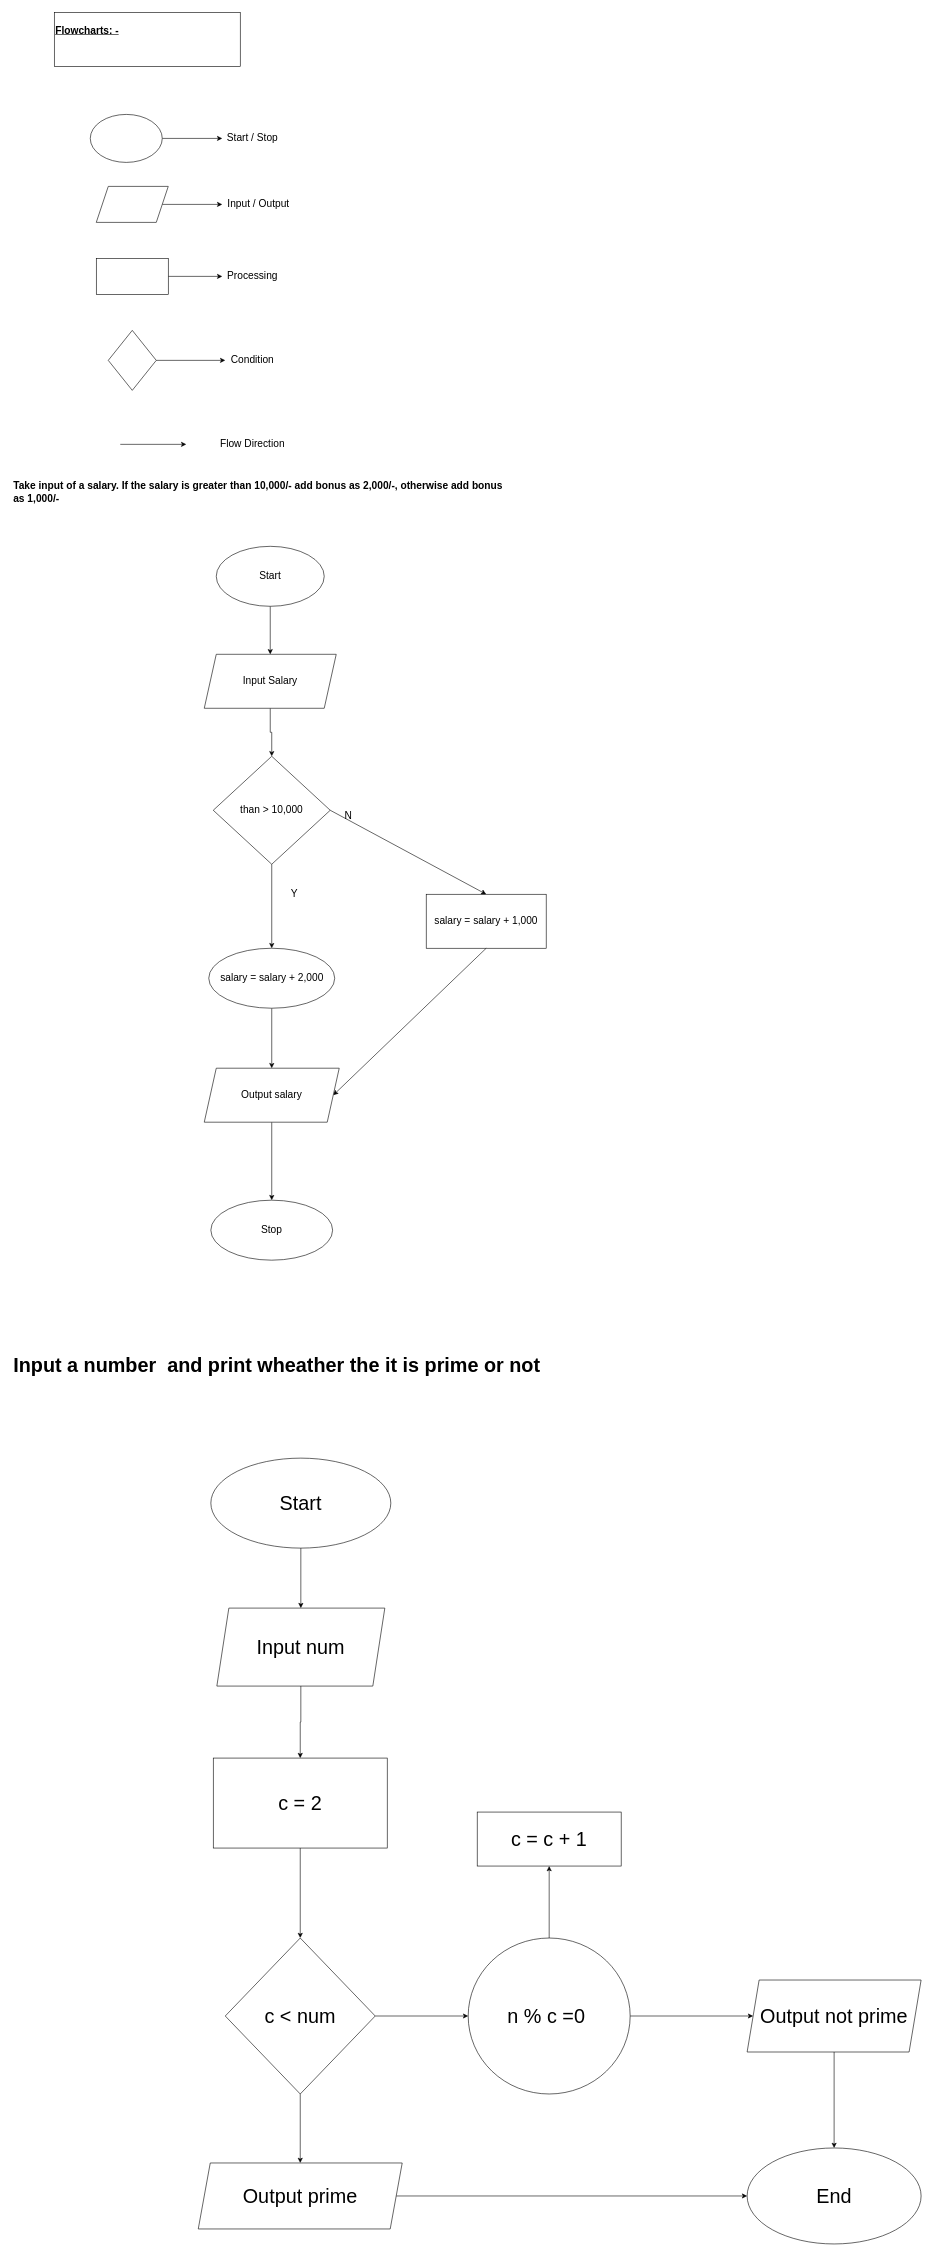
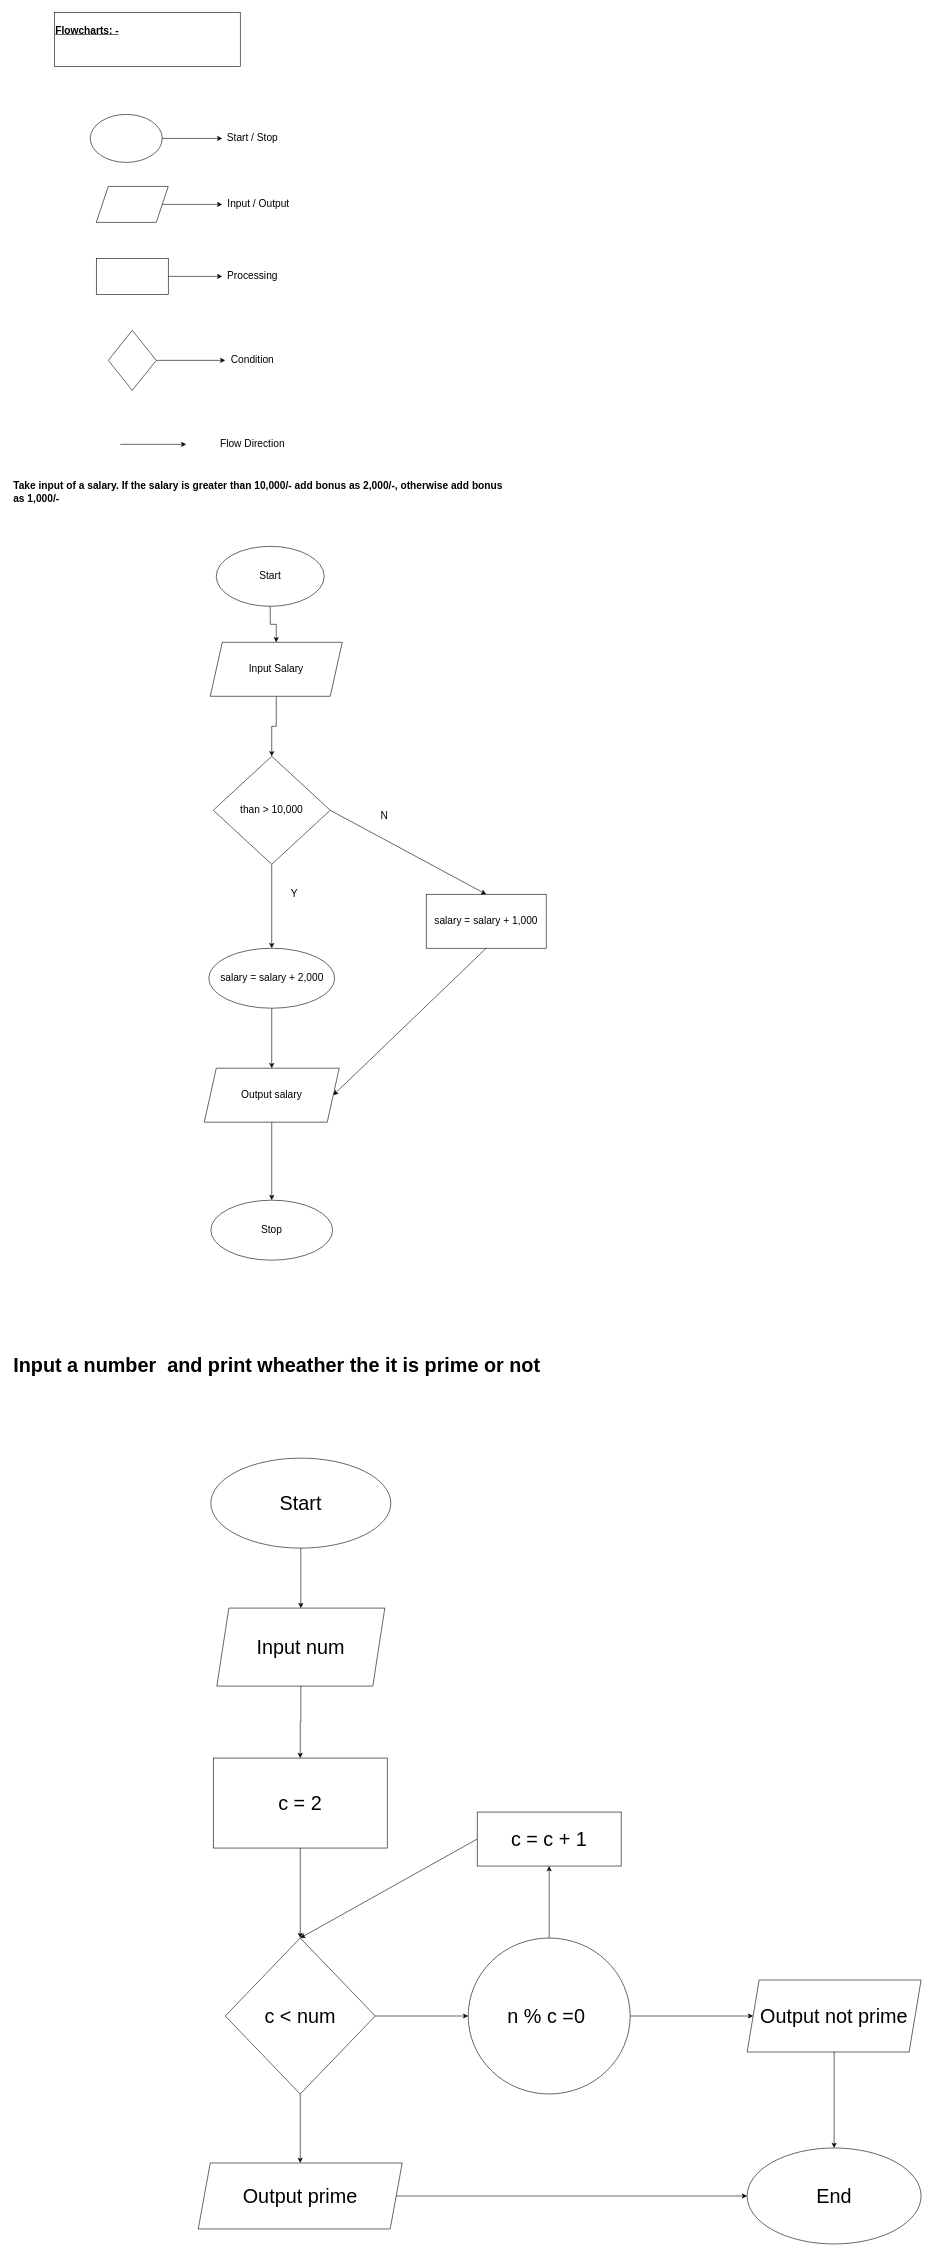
(270, 681) -> (276, 669)
(348, 816) -> (384, 816)
none -> (390, 1888)
